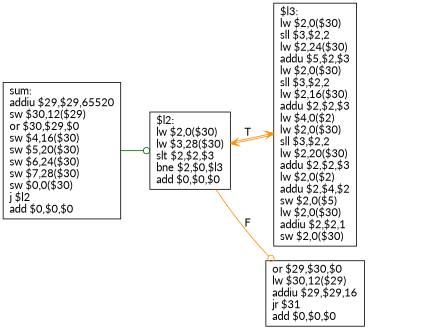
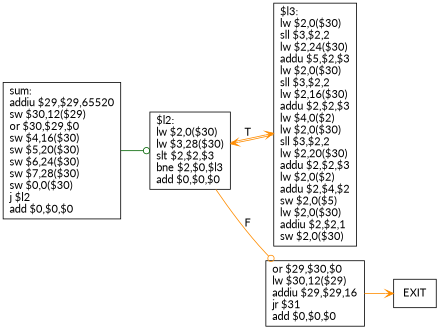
none -> (415, 293)
